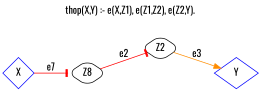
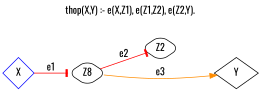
(194, 59) -> (157, 79)
(51, 68) -> (51, 68)
(236, 73) -> (236, 73)
